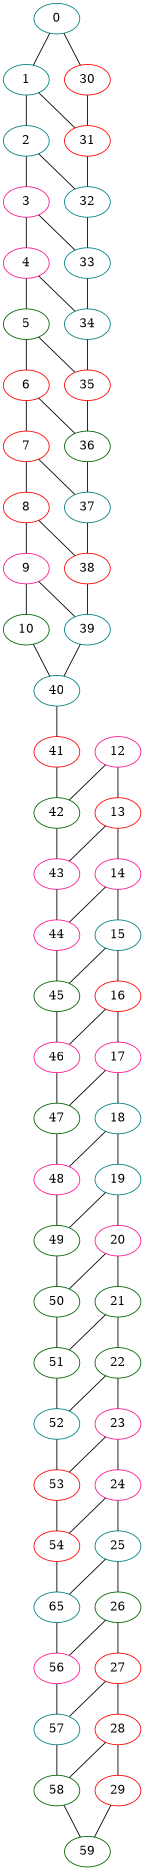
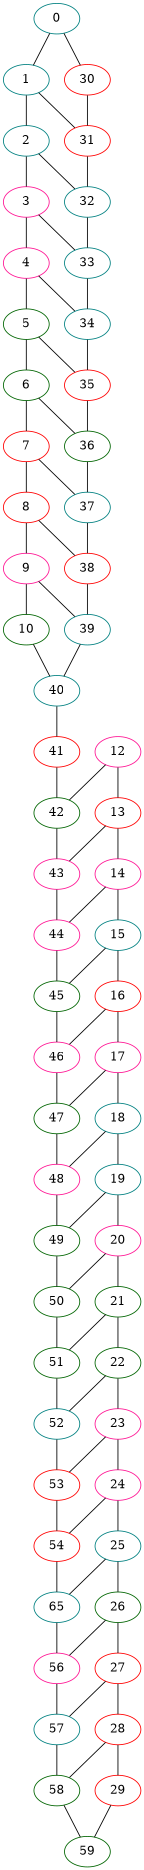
(26, 385) -> (26, 385)
